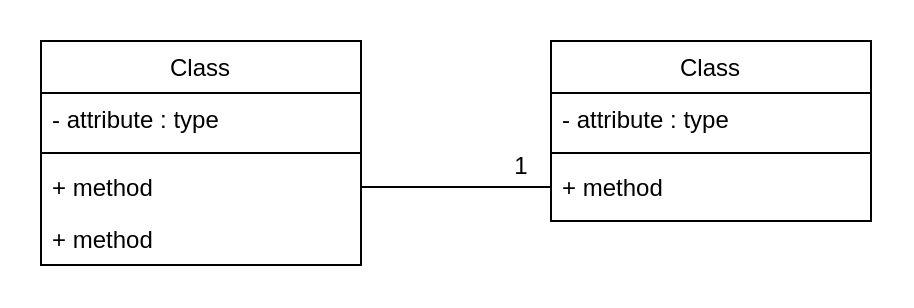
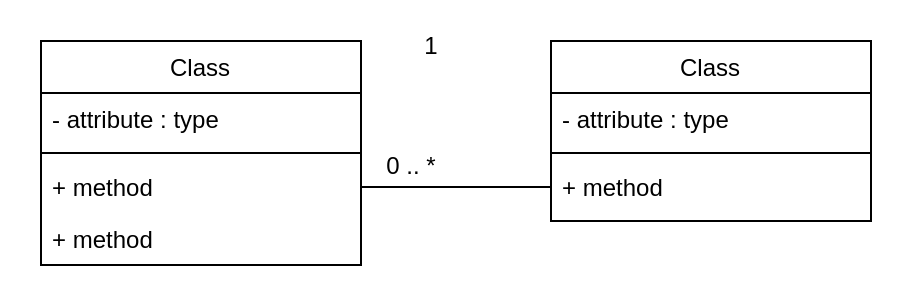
none -> (411, 167)
(521, 167) -> (431, 47)
